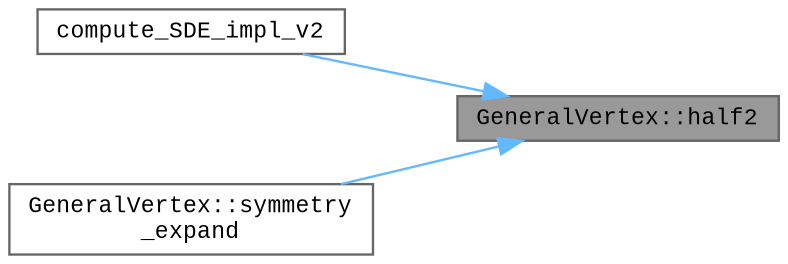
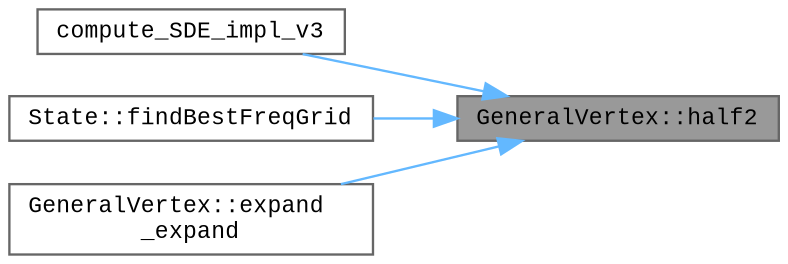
(191, 32) -> (191, 32)
none -> (191, 118)
(191, 219) -> (191, 219)
